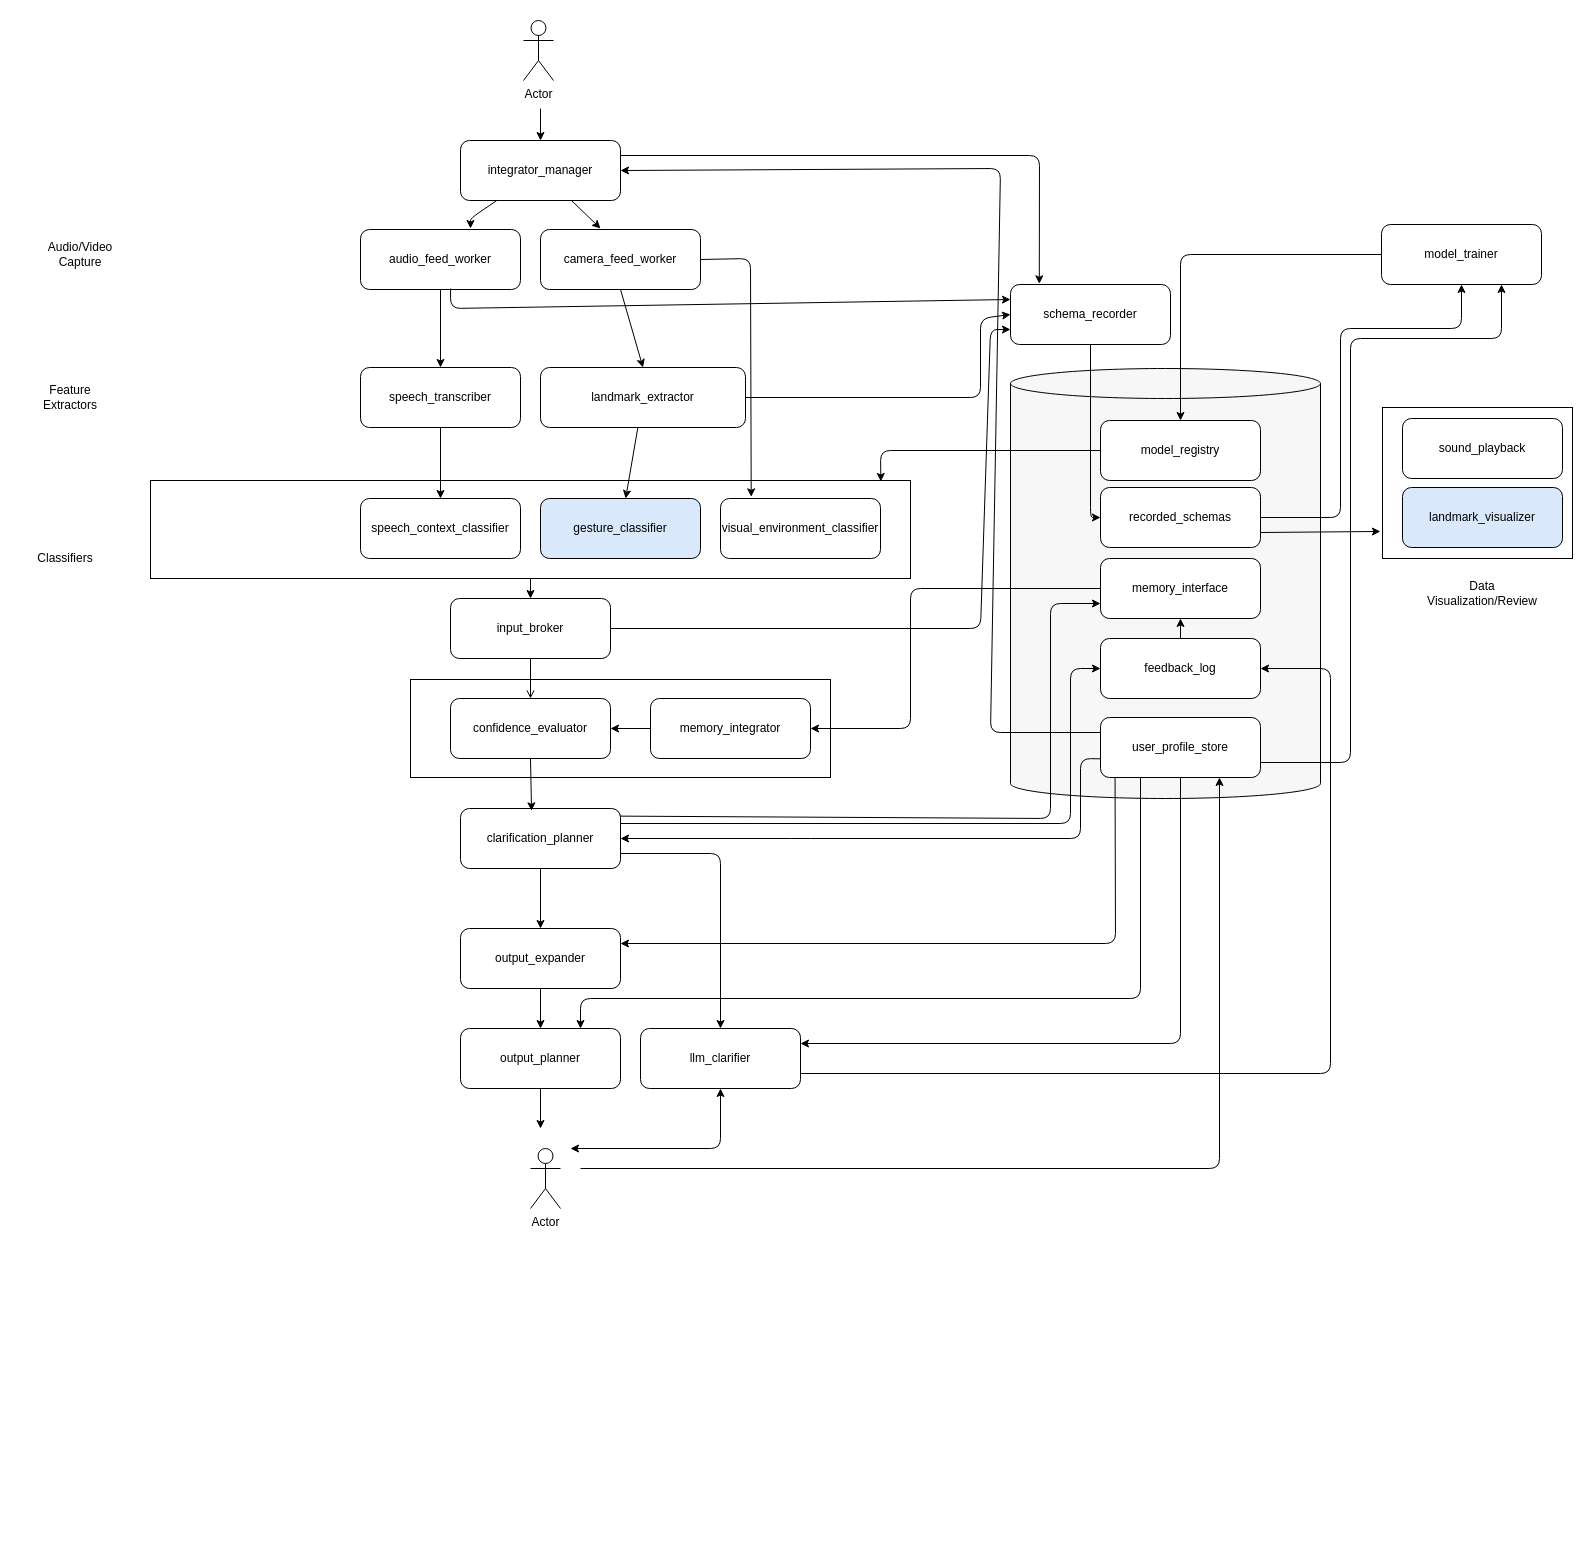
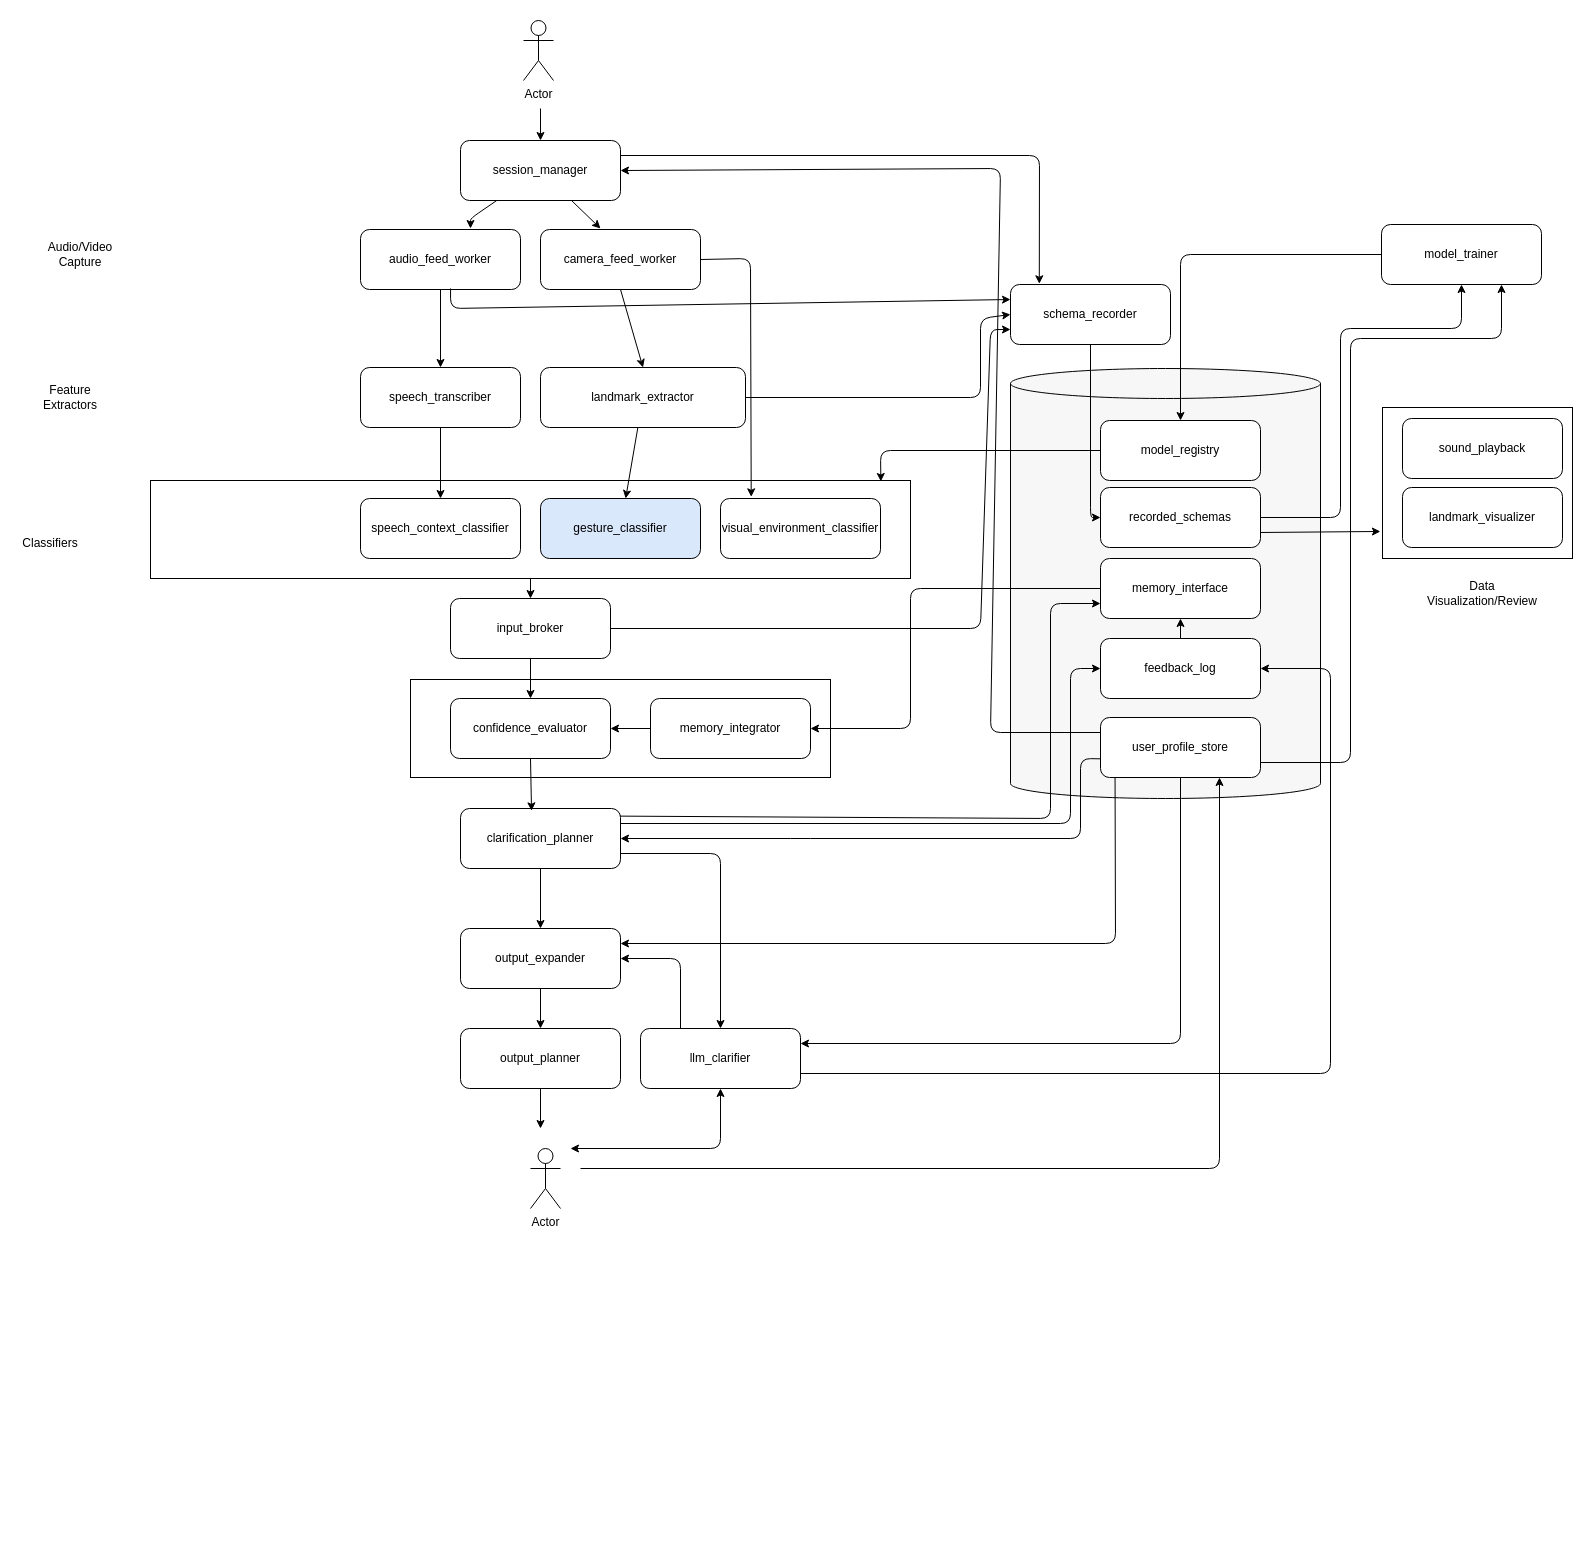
(541, 171) -> (541, 171)
(1483, 518) -> (1483, 518)
(66, 559) -> (51, 544)
(531, 692) -> (531, 690)
none -> (681, 973)
(960, 999) -> none
